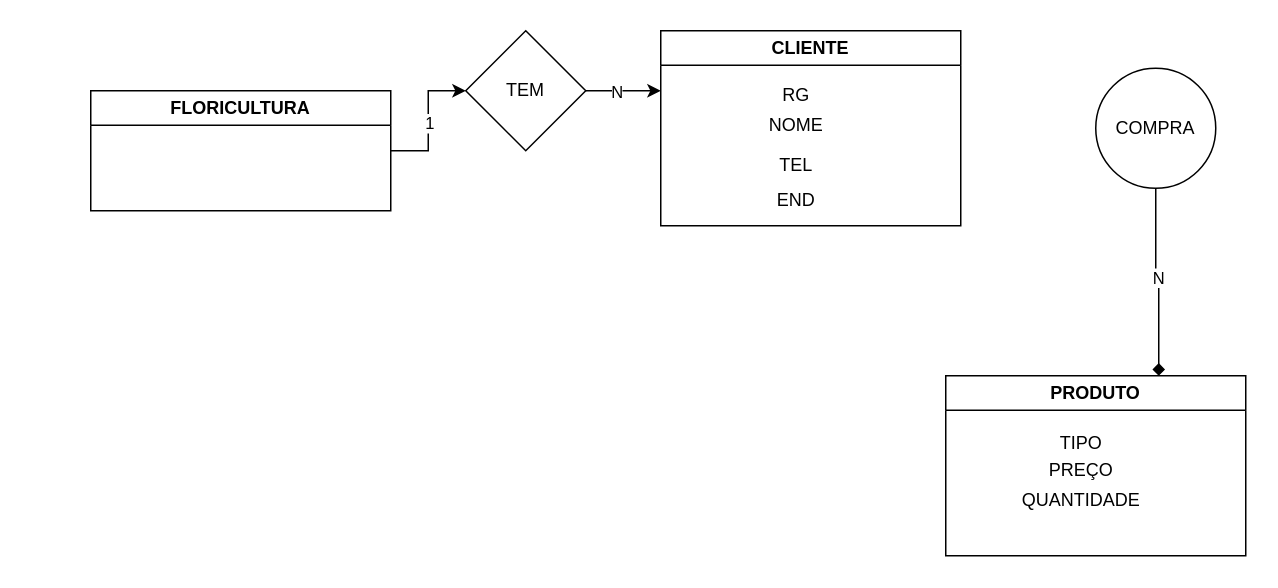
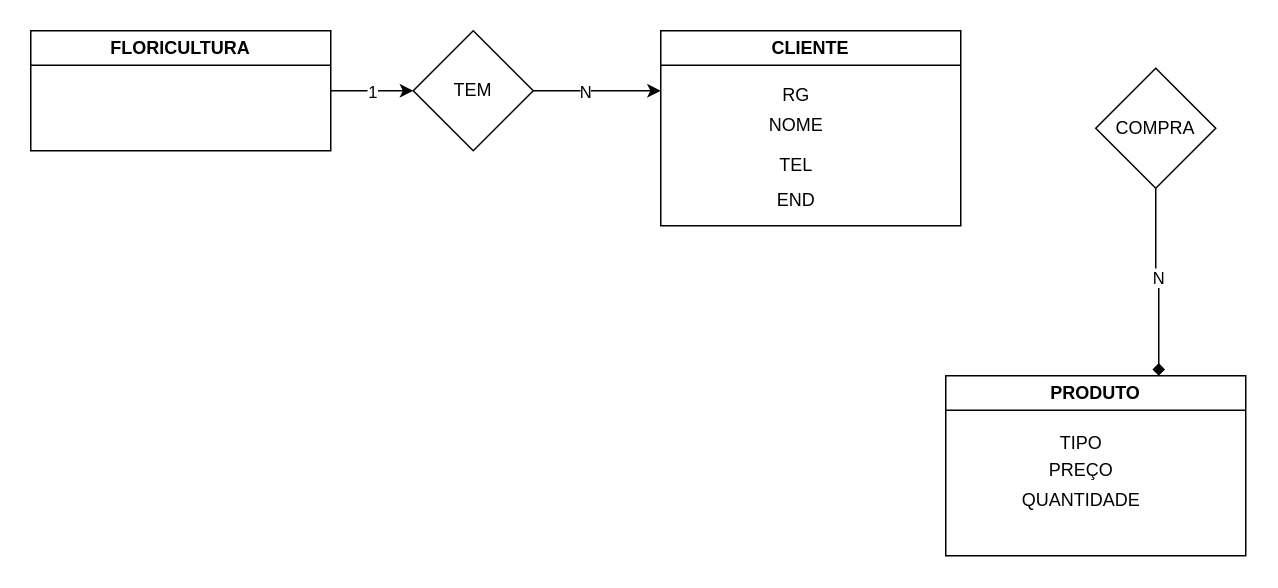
(526, 91) -> (473, 91)
(1156, 128) -> (1156, 128)
(241, 151) -> (181, 91)
